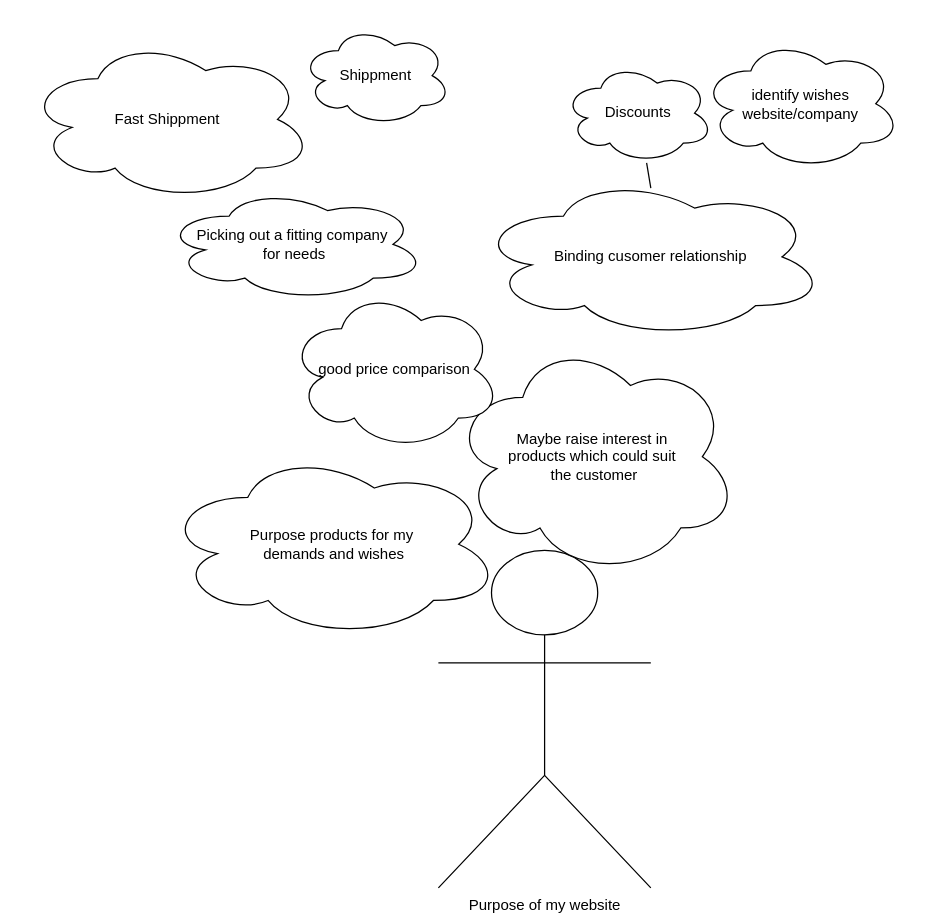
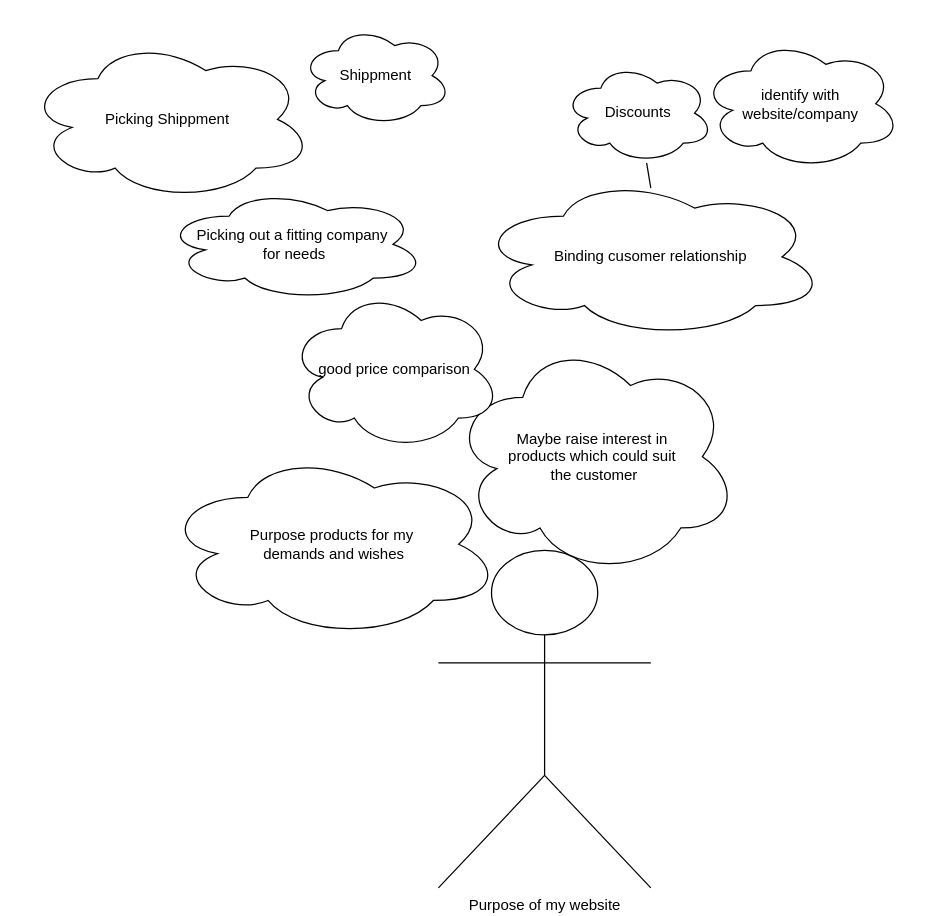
(801, 104) -> (801, 104)
(169, 119) -> (169, 119)
